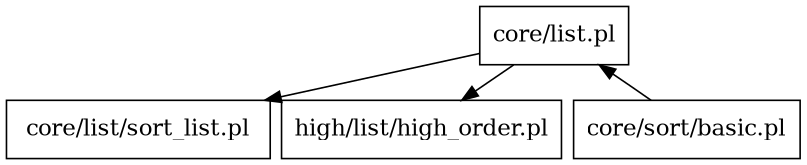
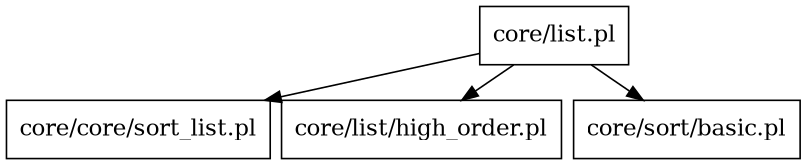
(632, 87) -> (610, 78)
(138, 129) -> (138, 129)
(422, 129) -> (422, 129)
